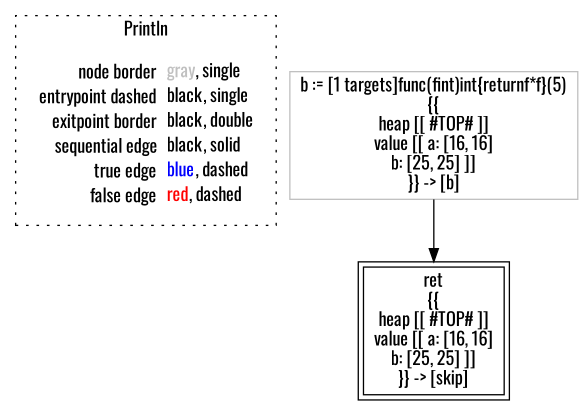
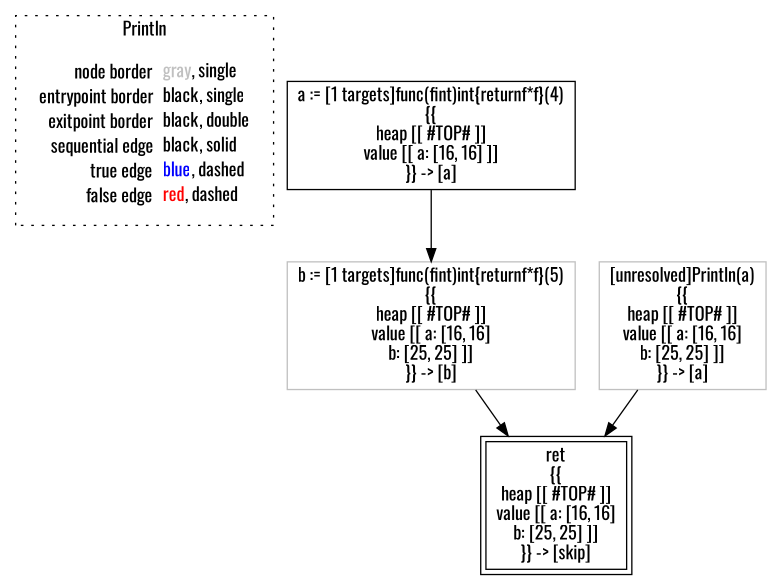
(100, 98) -> (98, 98)
none -> (431, 135)
none -> (683, 326)
